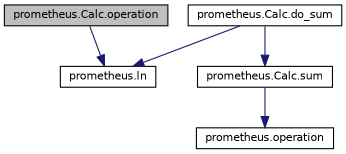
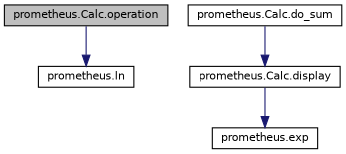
(192, 44) -> none
(265, 77) -> (265, 77)
(265, 138) -> (265, 138)
